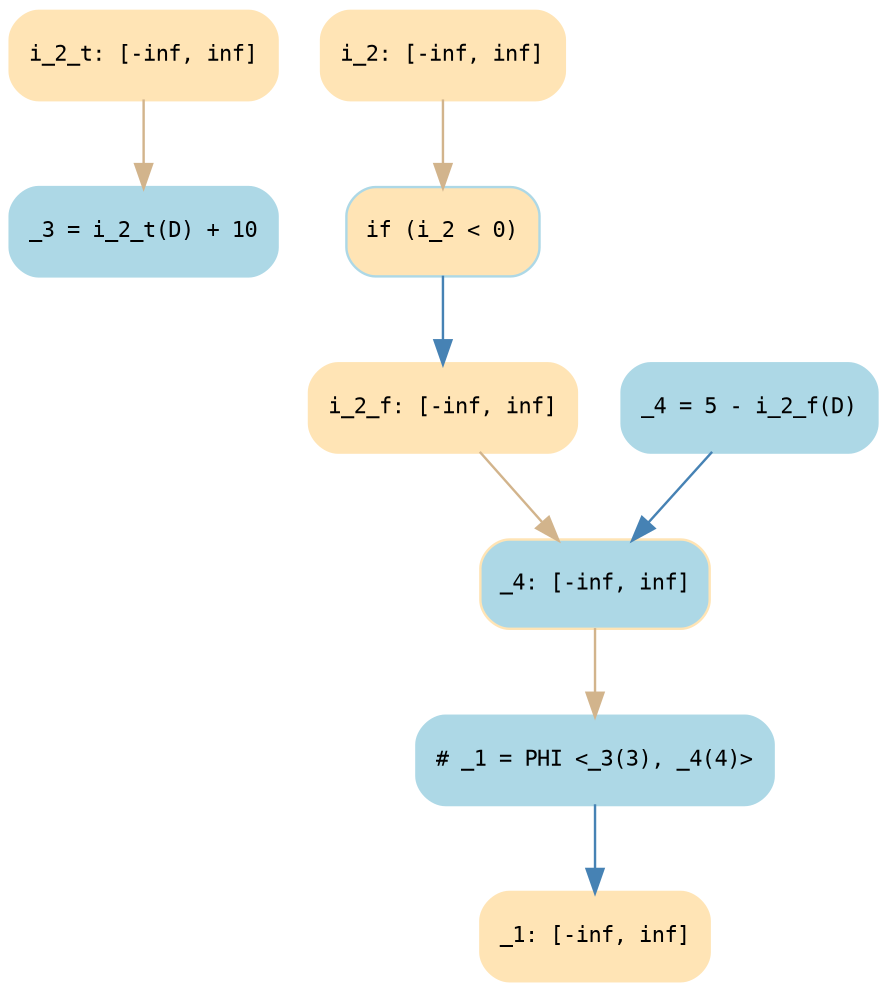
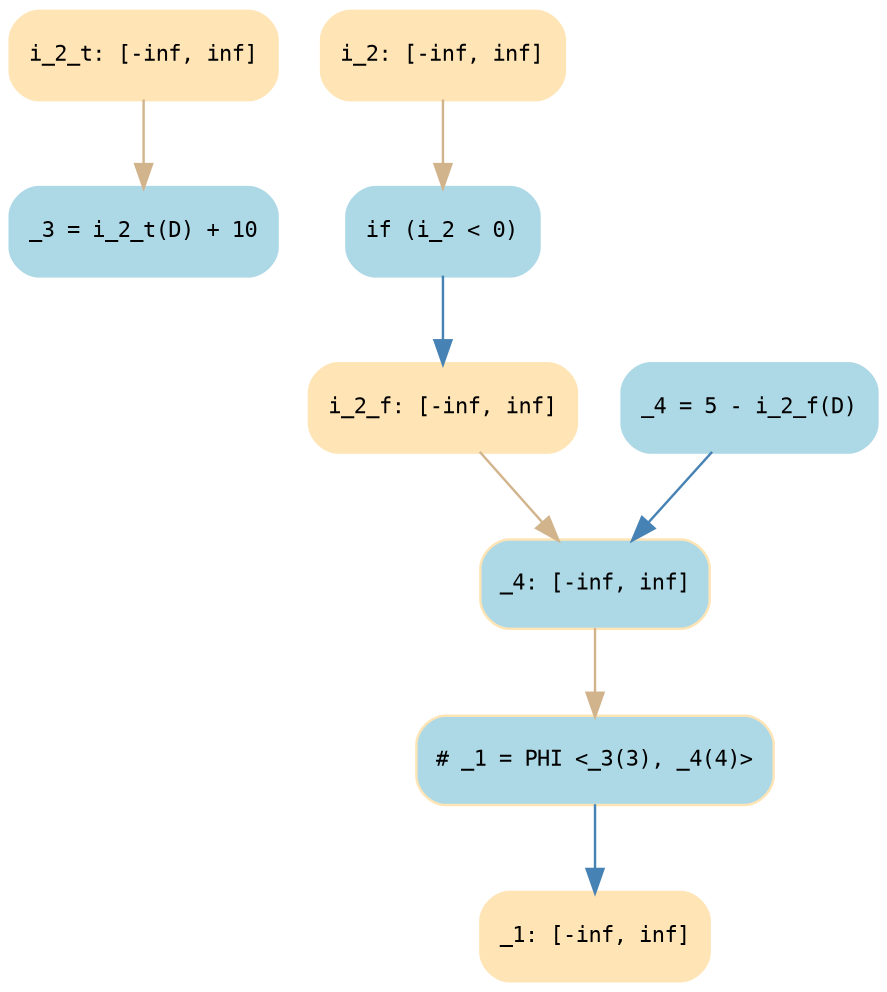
(443, 232) -> (443, 232)
(595, 760) -> (595, 760)
